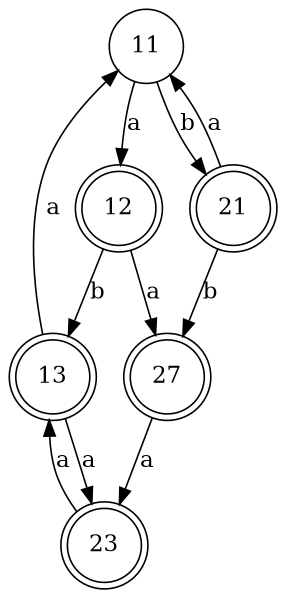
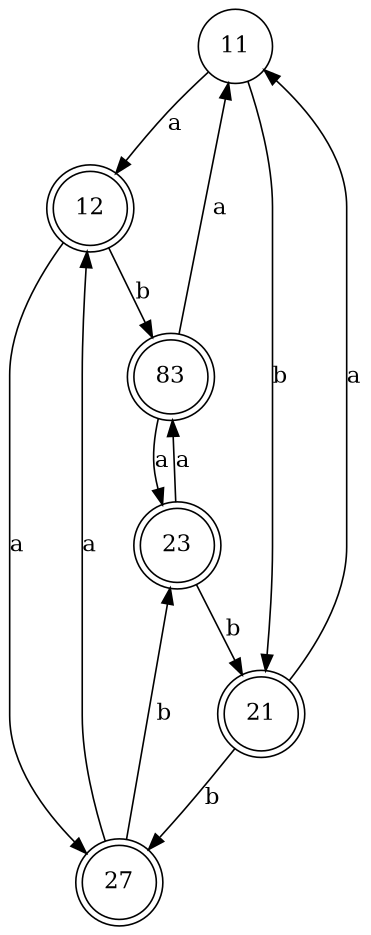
(53, 377) -> (171, 377)
(147, 461) -> (164, 714)
none -> (82, 556)
none -> (216, 622)
